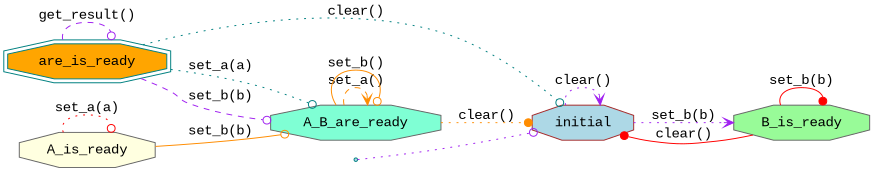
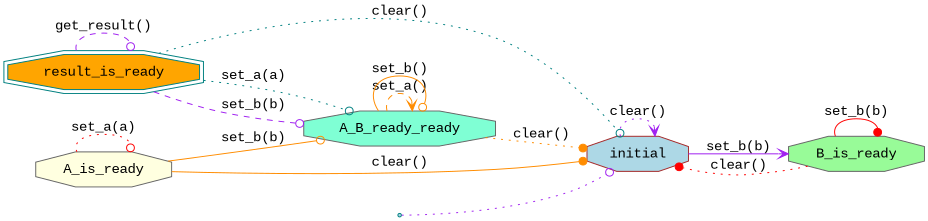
(87, 61) -> (104, 72)
(356, 123) -> (400, 129)
(679, 123) -> (733, 154)
(691, 144) -> (746, 175)
none -> (376, 173)
